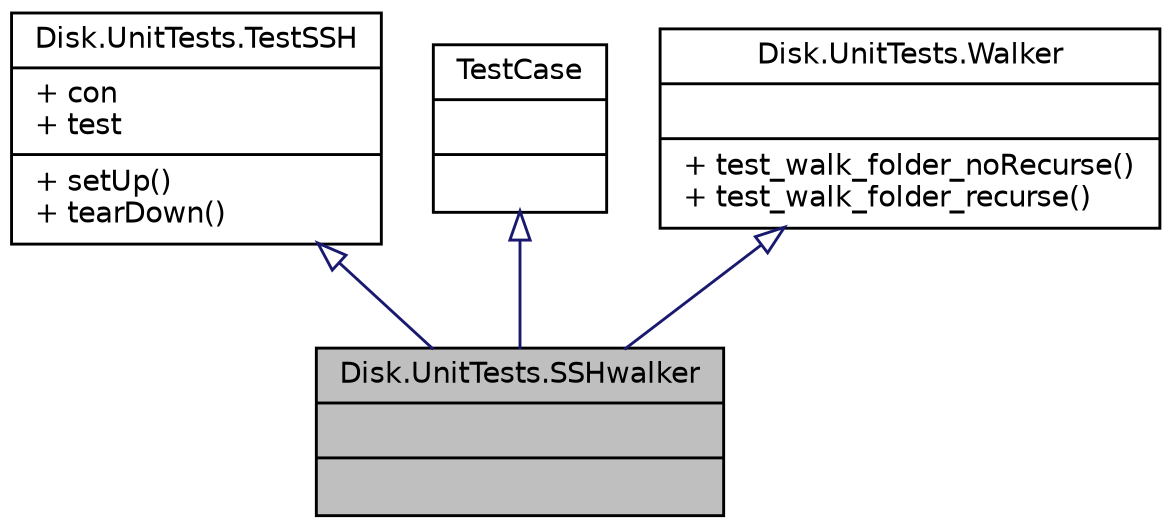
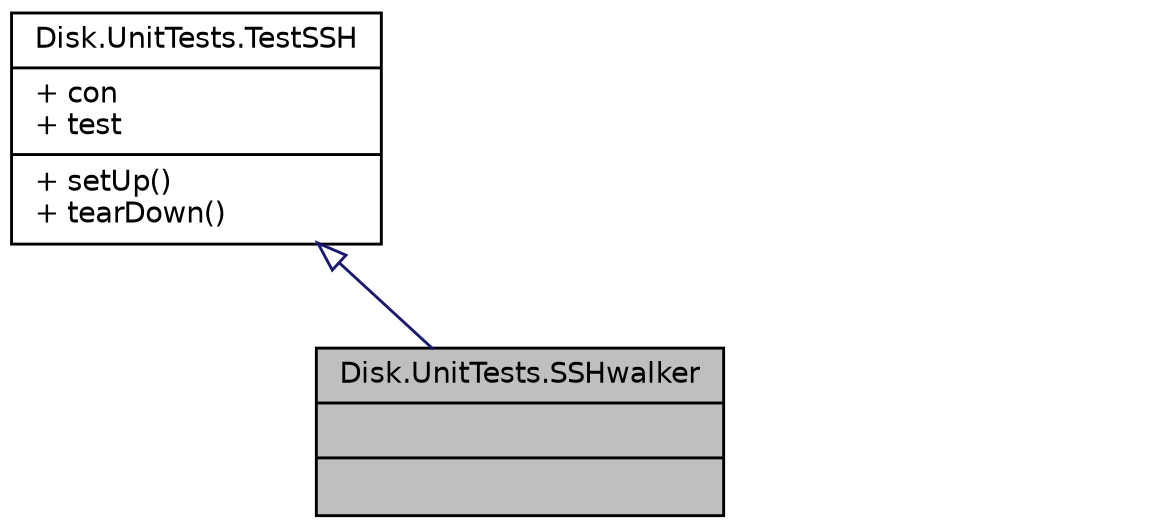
(520, 129) -> none
(910, 129) -> none
